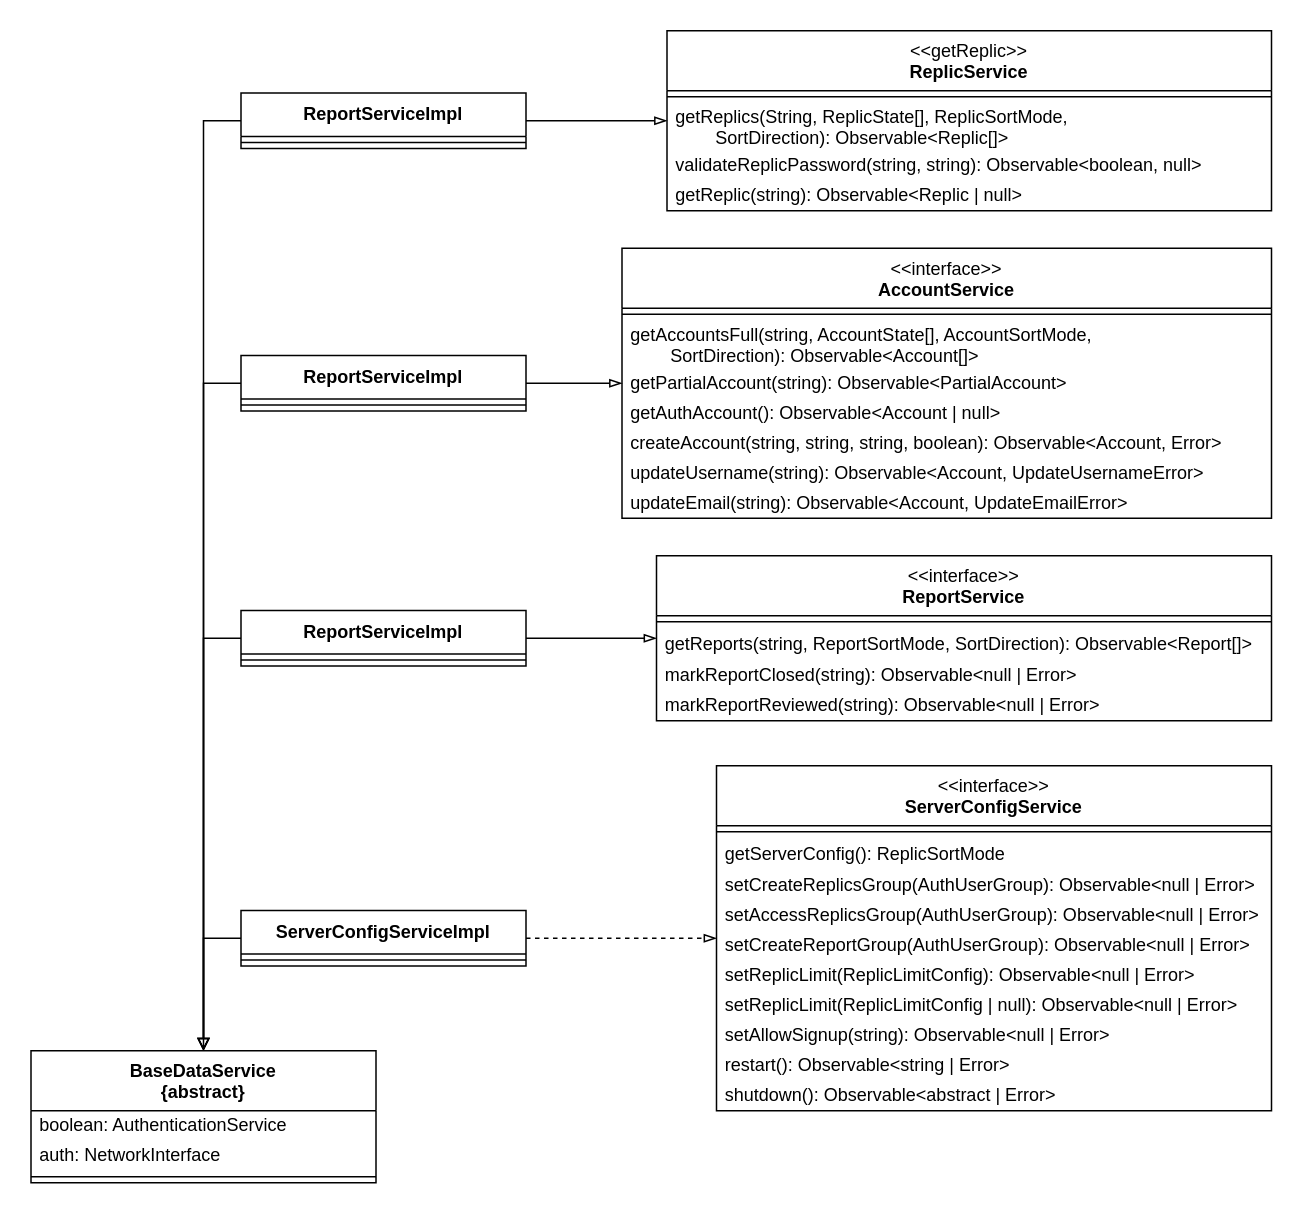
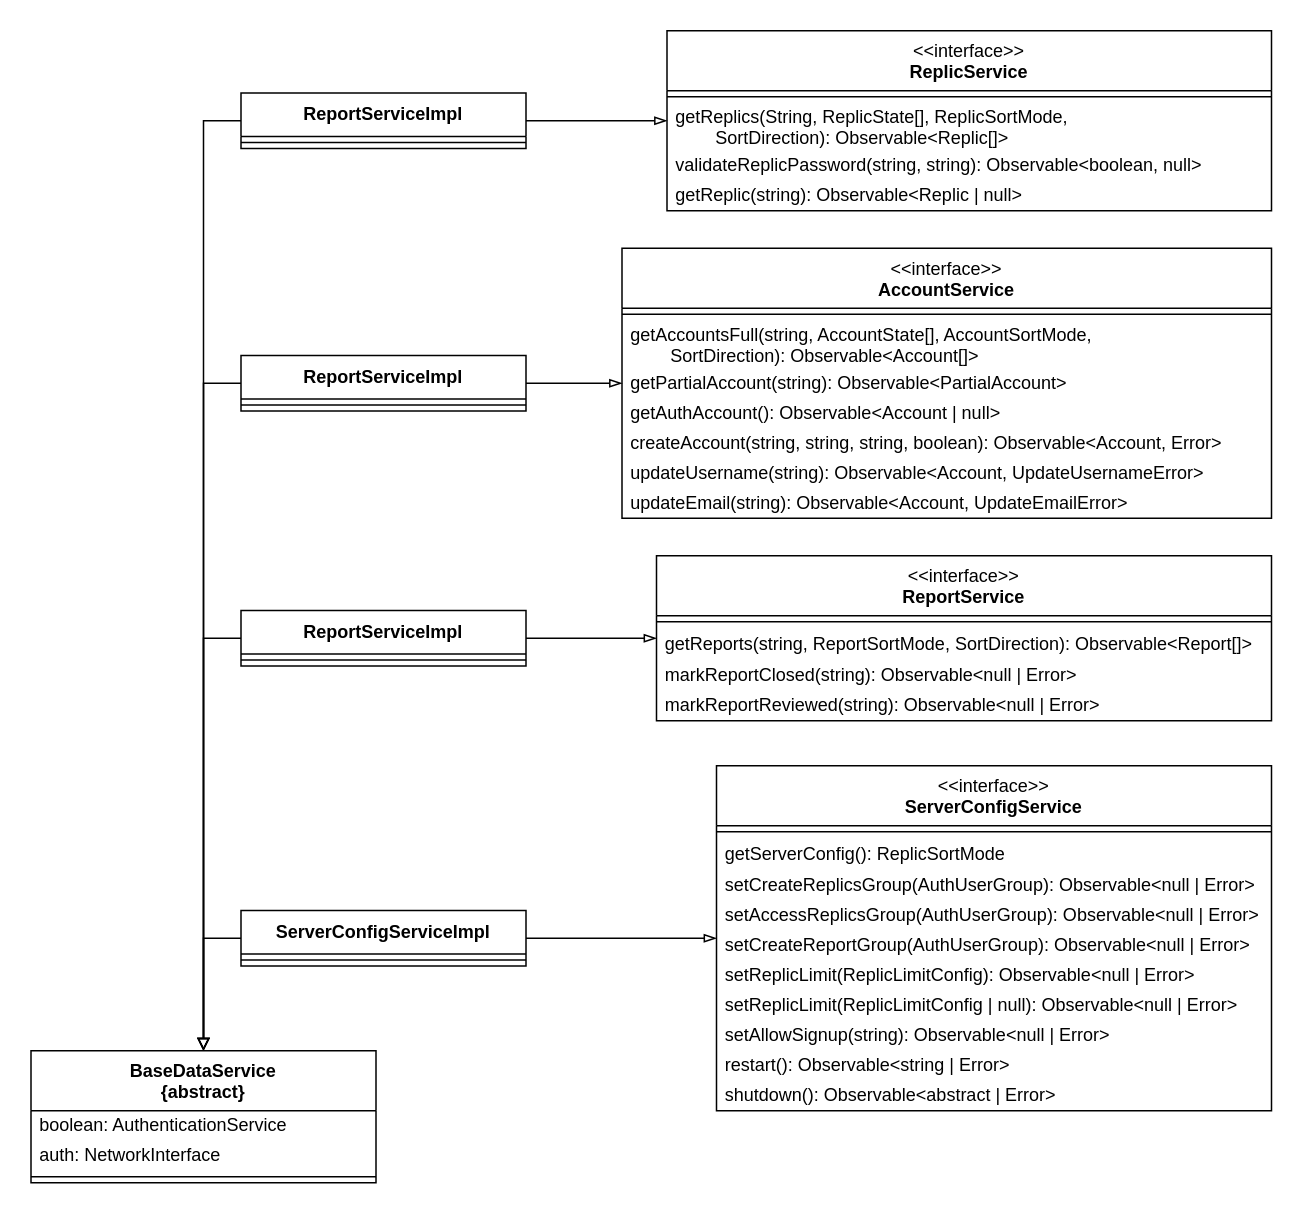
(969, 63) -> (969, 63)
(616, 938) -> (616, 938)
(203, 1043) -> (203, 1039)
